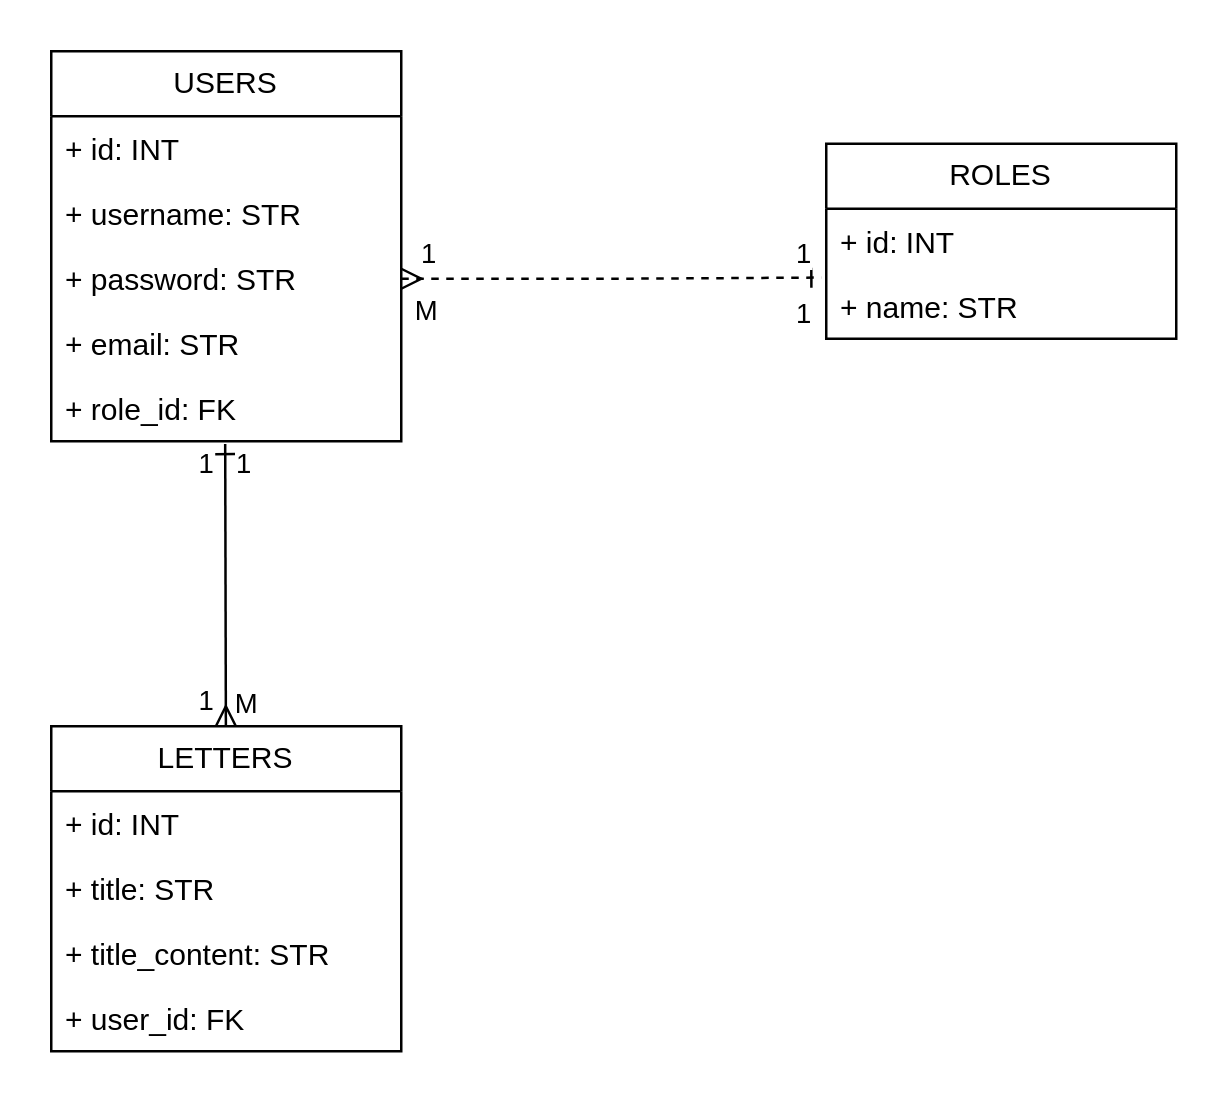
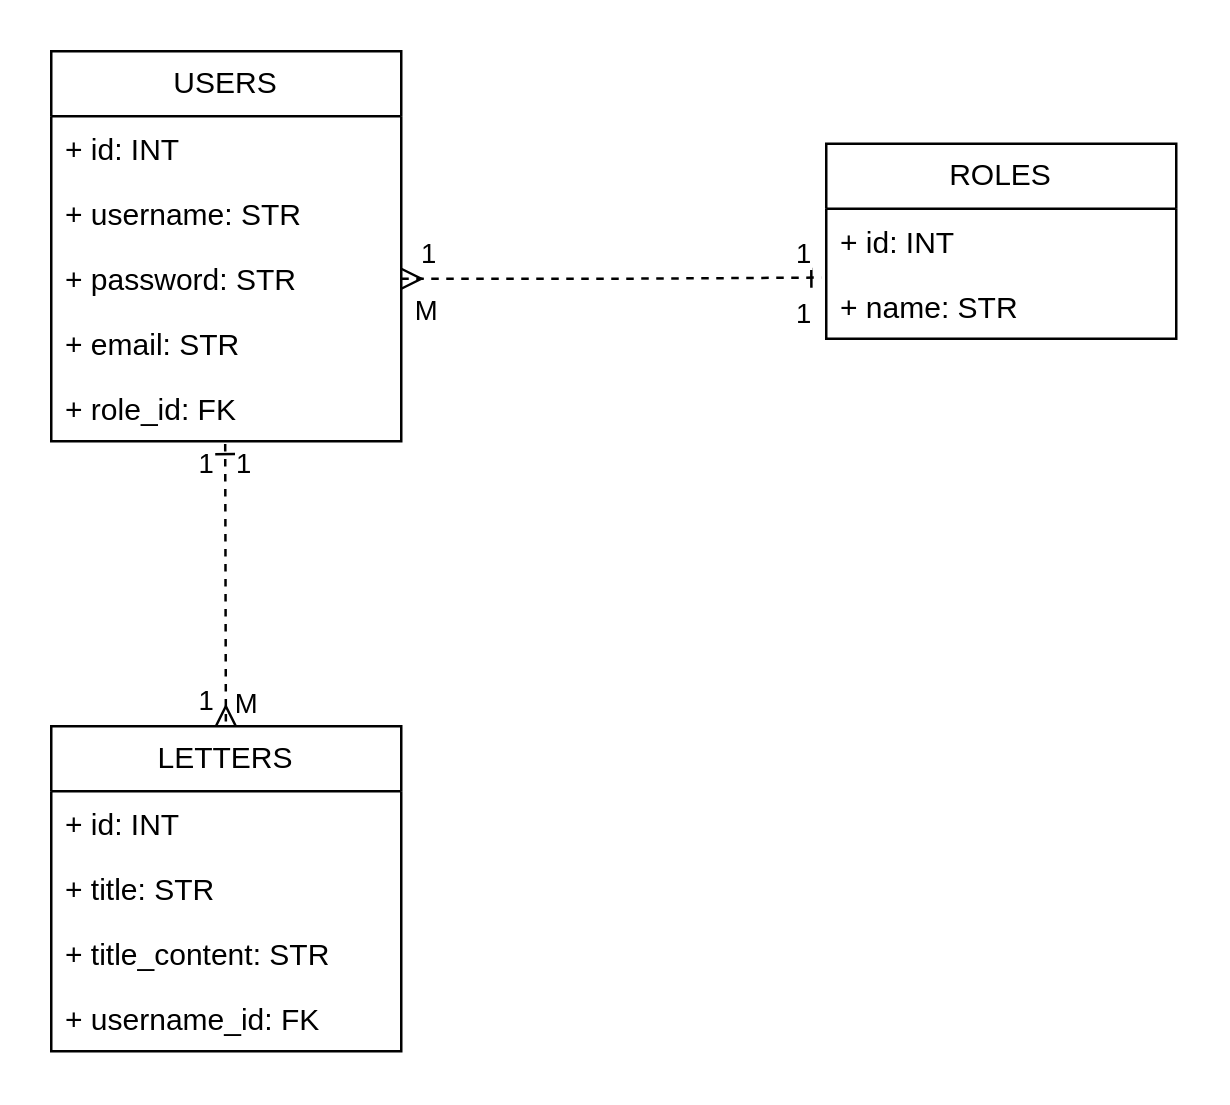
(226, 575) -> (226, 575)
(160, 1022) -> (193, 1022)
